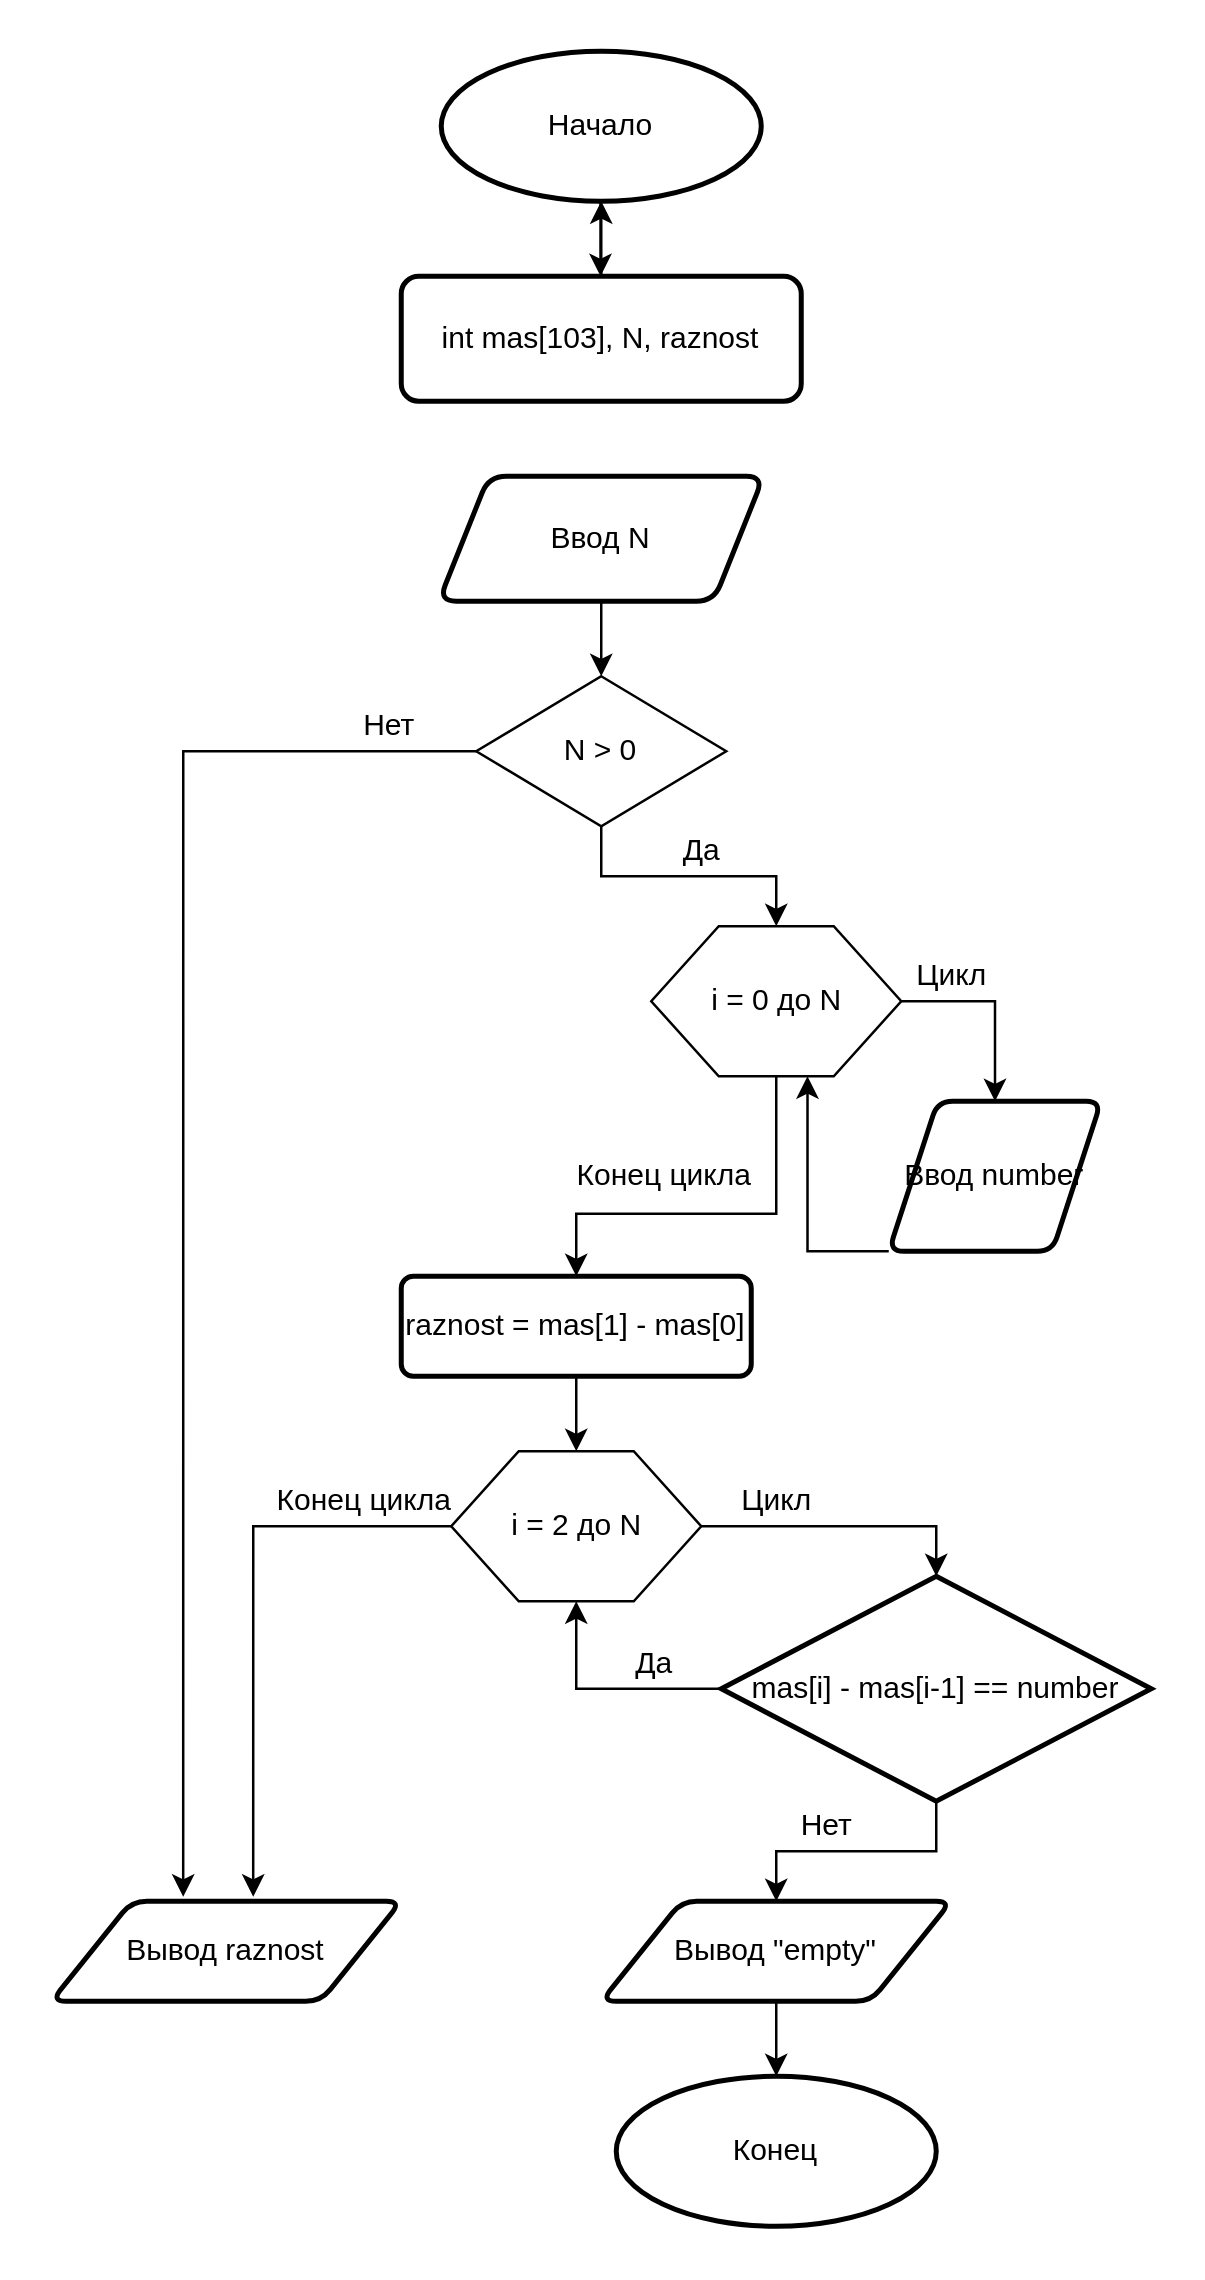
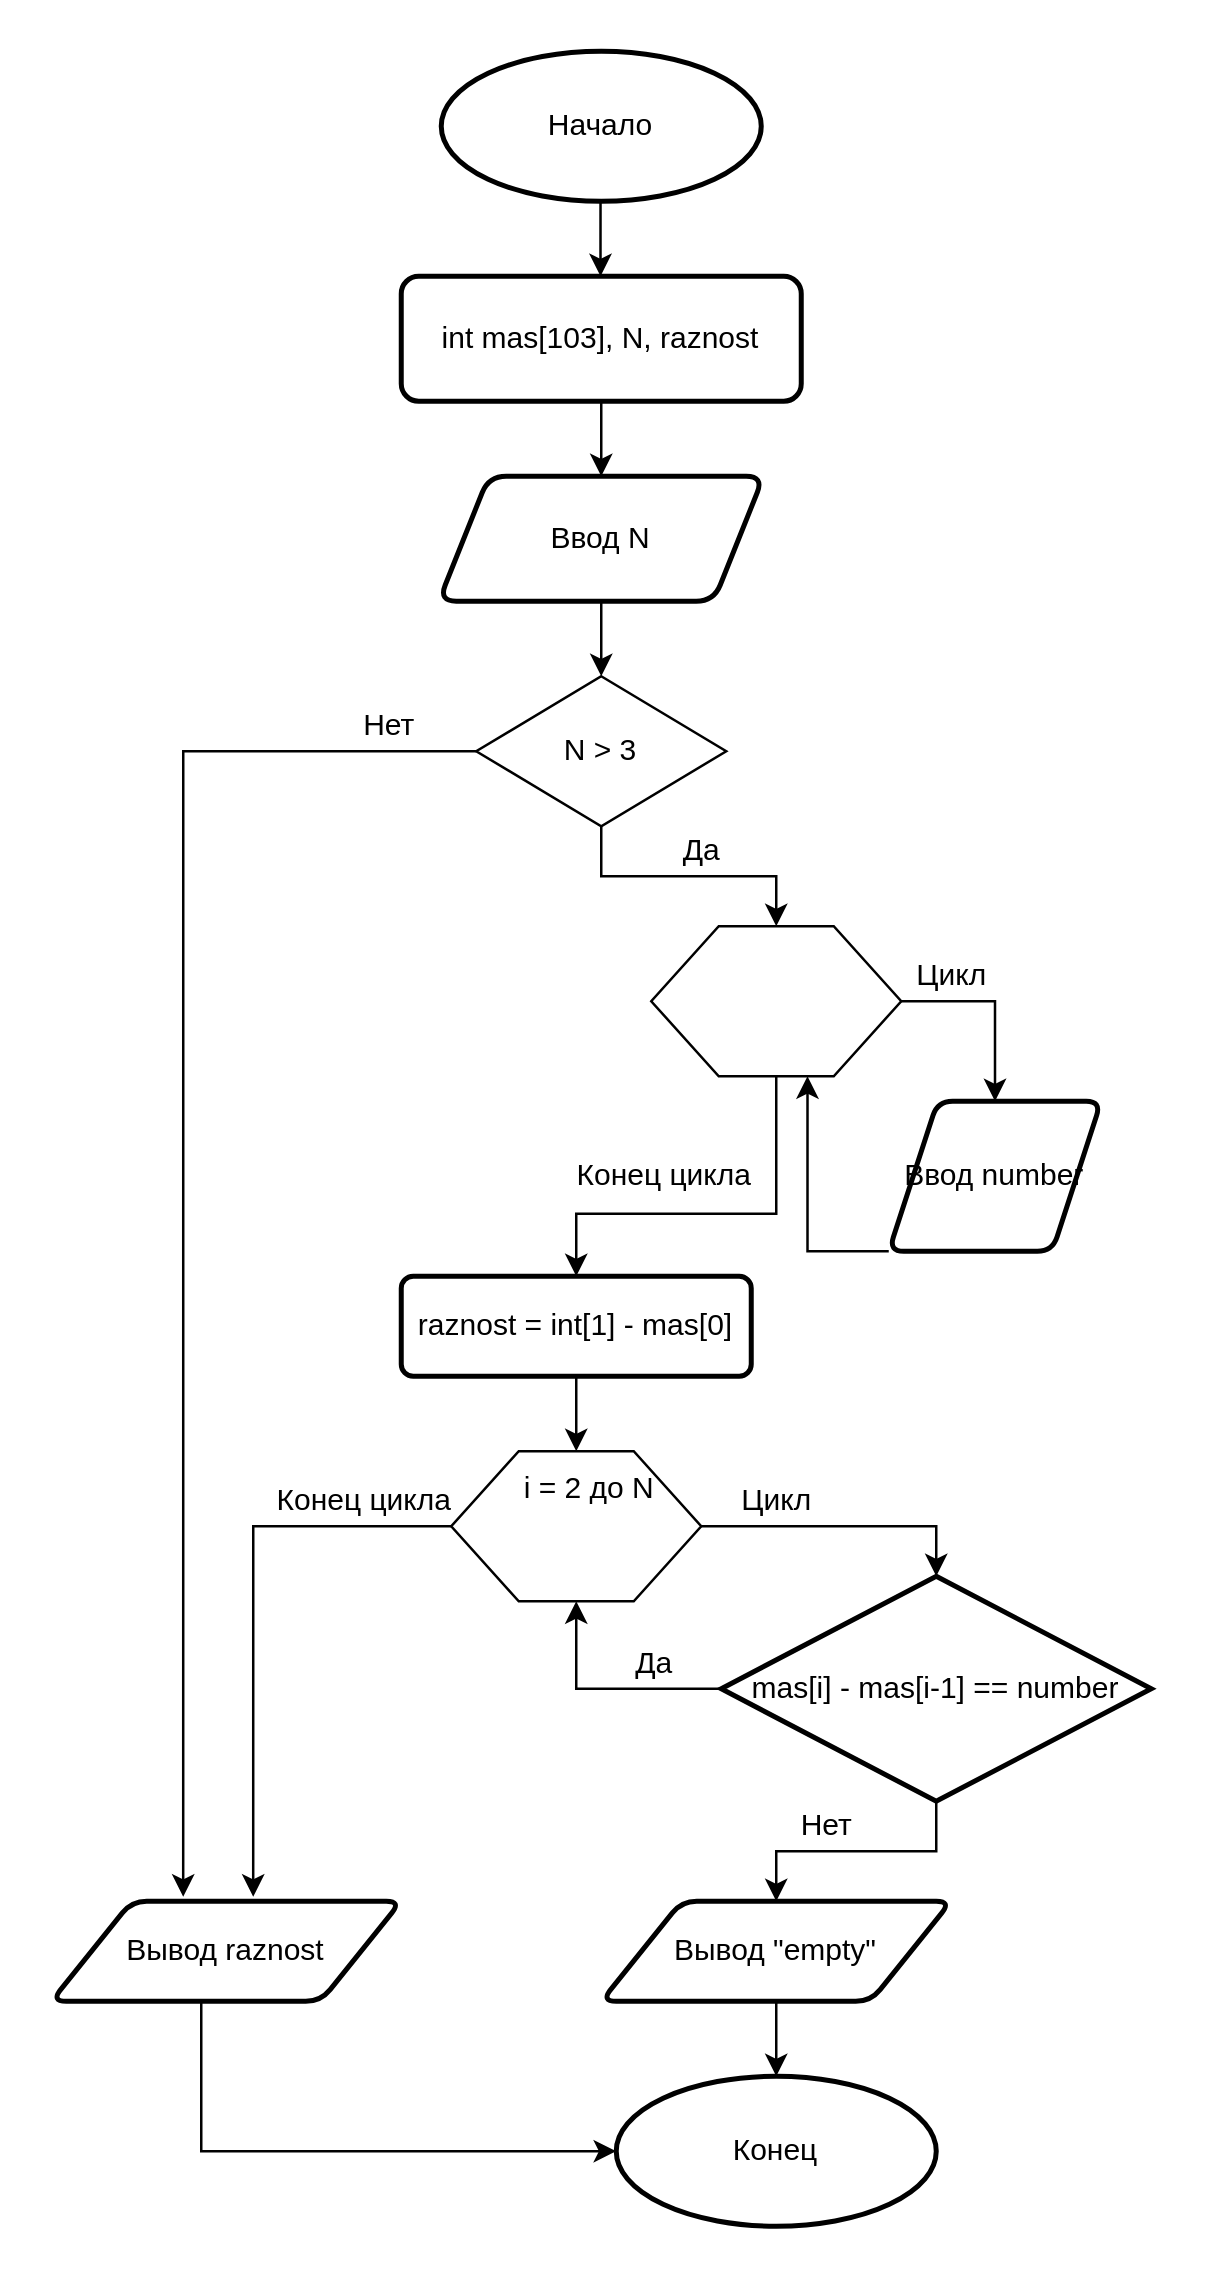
(601, 273) -> (601, 446)
(601, 751) -> (601, 751)
(776, 1001) -> none
(576, 1326) -> (576, 1326)
(576, 1526) -> (589, 1489)
none -> (326, 2151)
